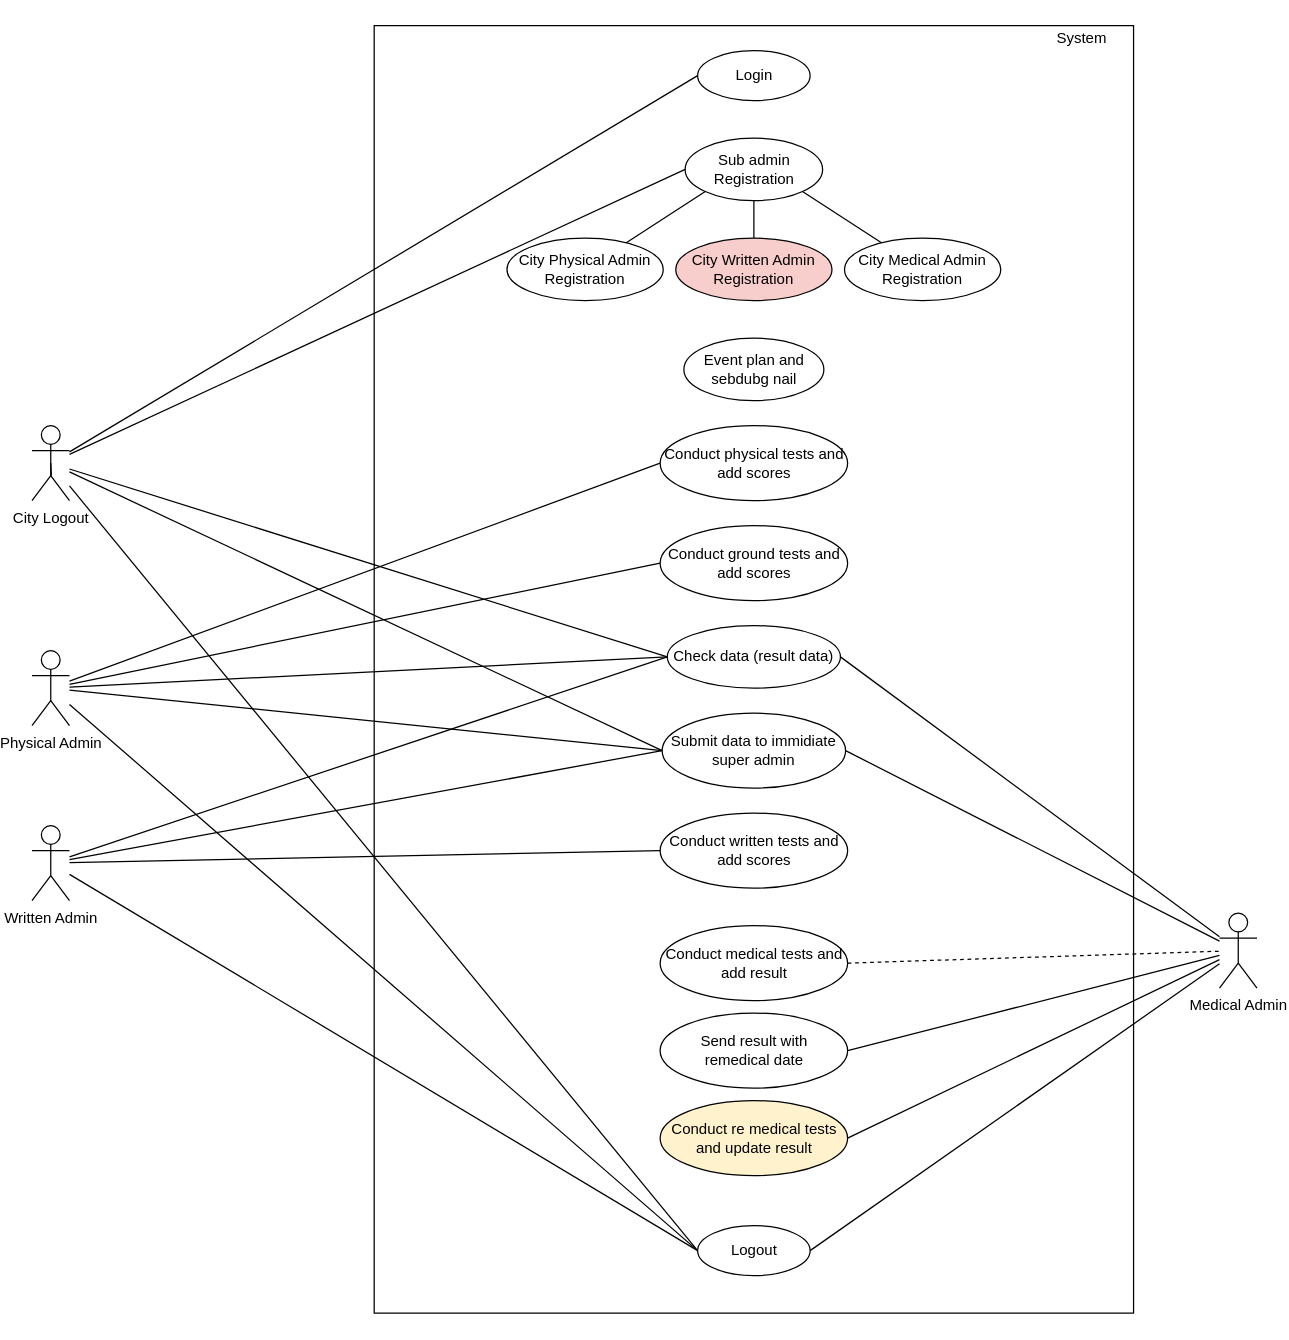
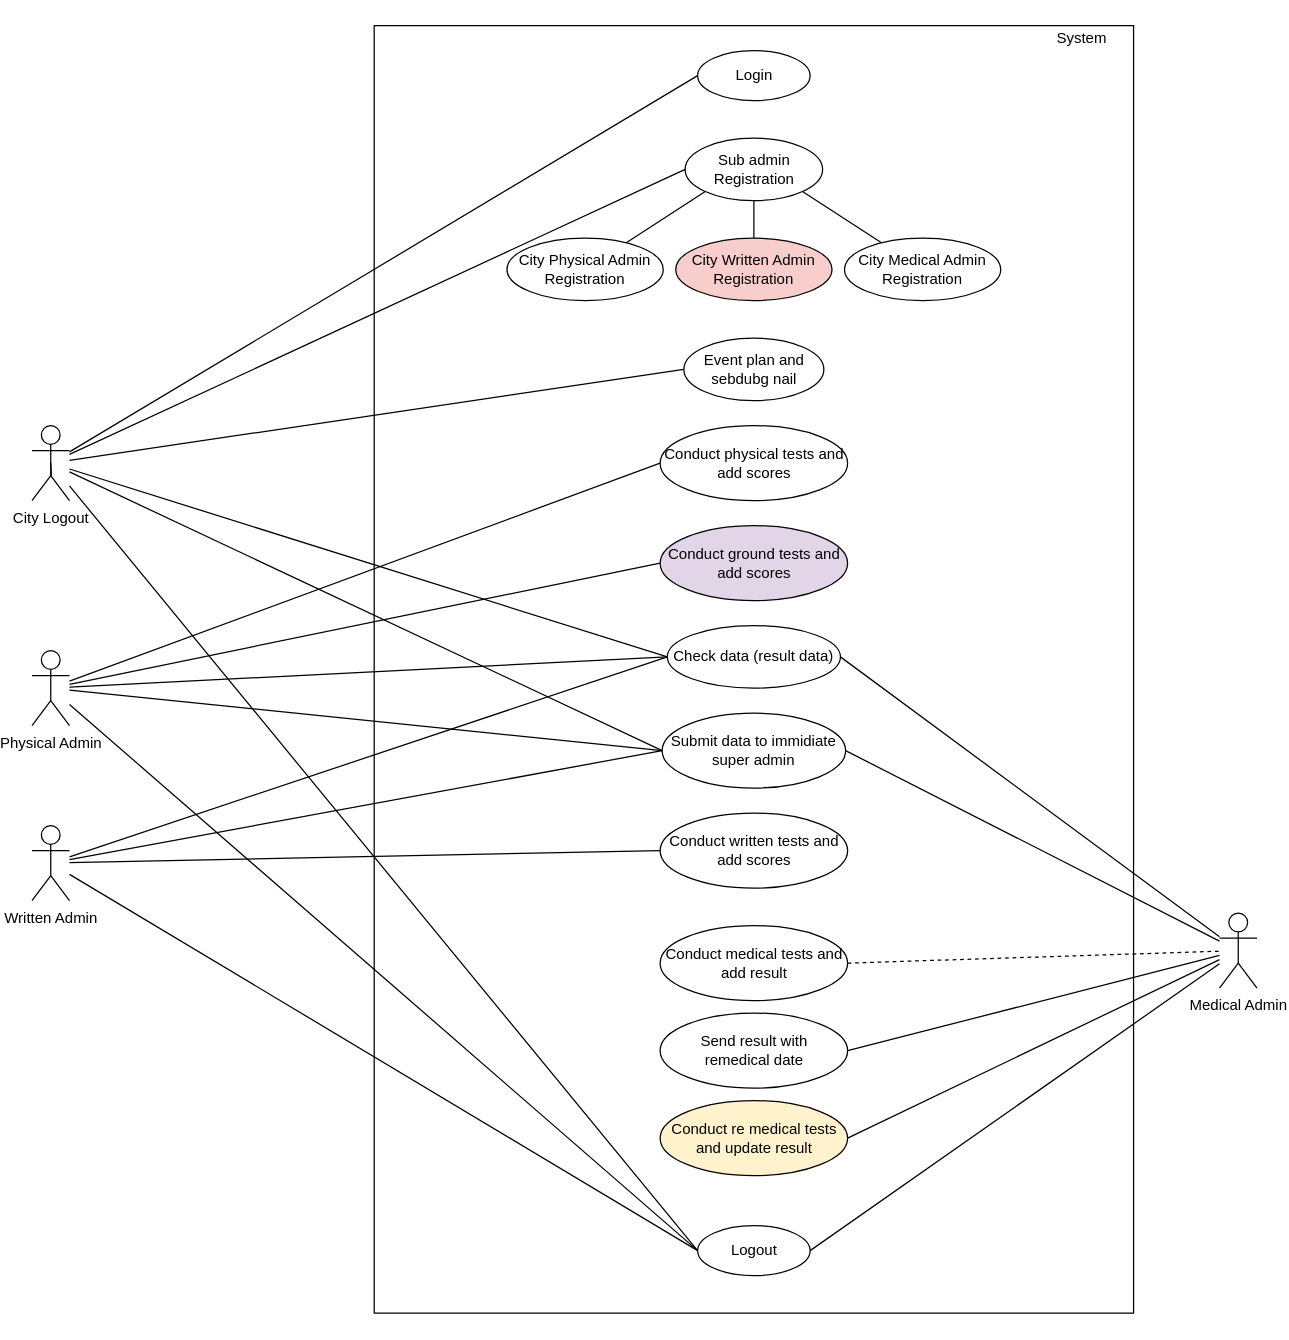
none -> (377, 415)
(754, 563) -> (754, 563)
